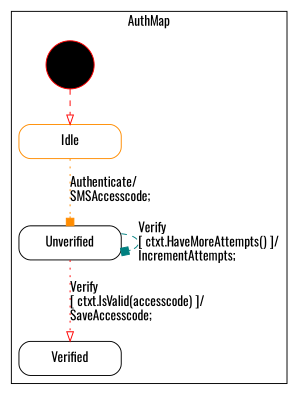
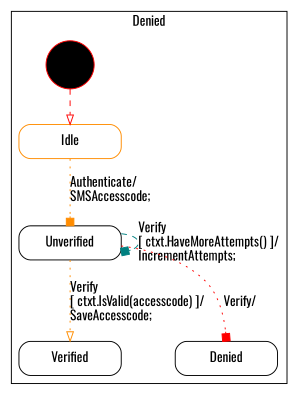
(149, 22) -> (149, 22)
(70, 296) -> (70, 296)
none -> (226, 358)
